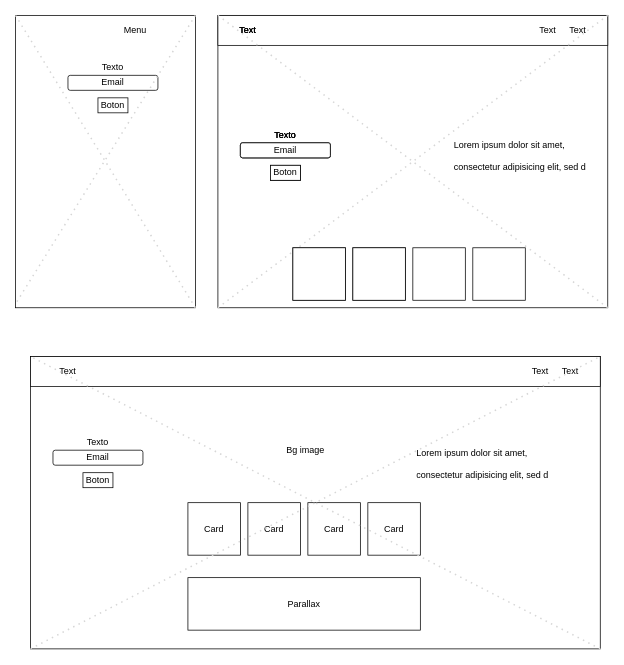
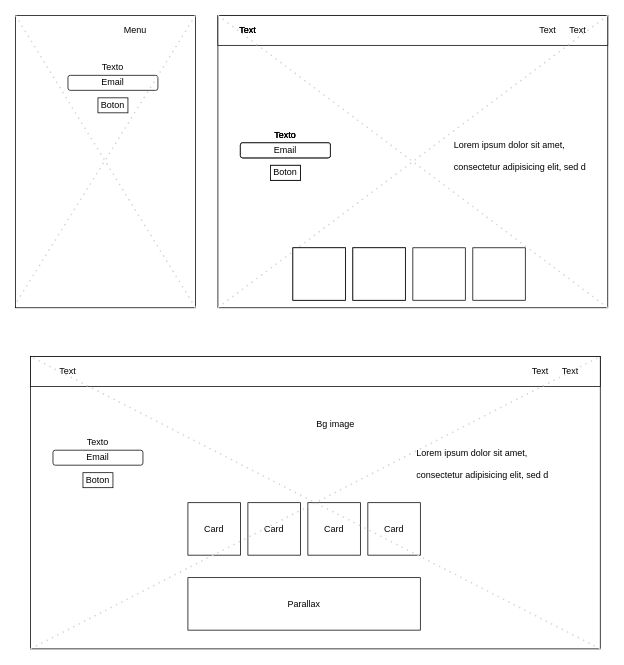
(306, 450) -> (336, 424)
